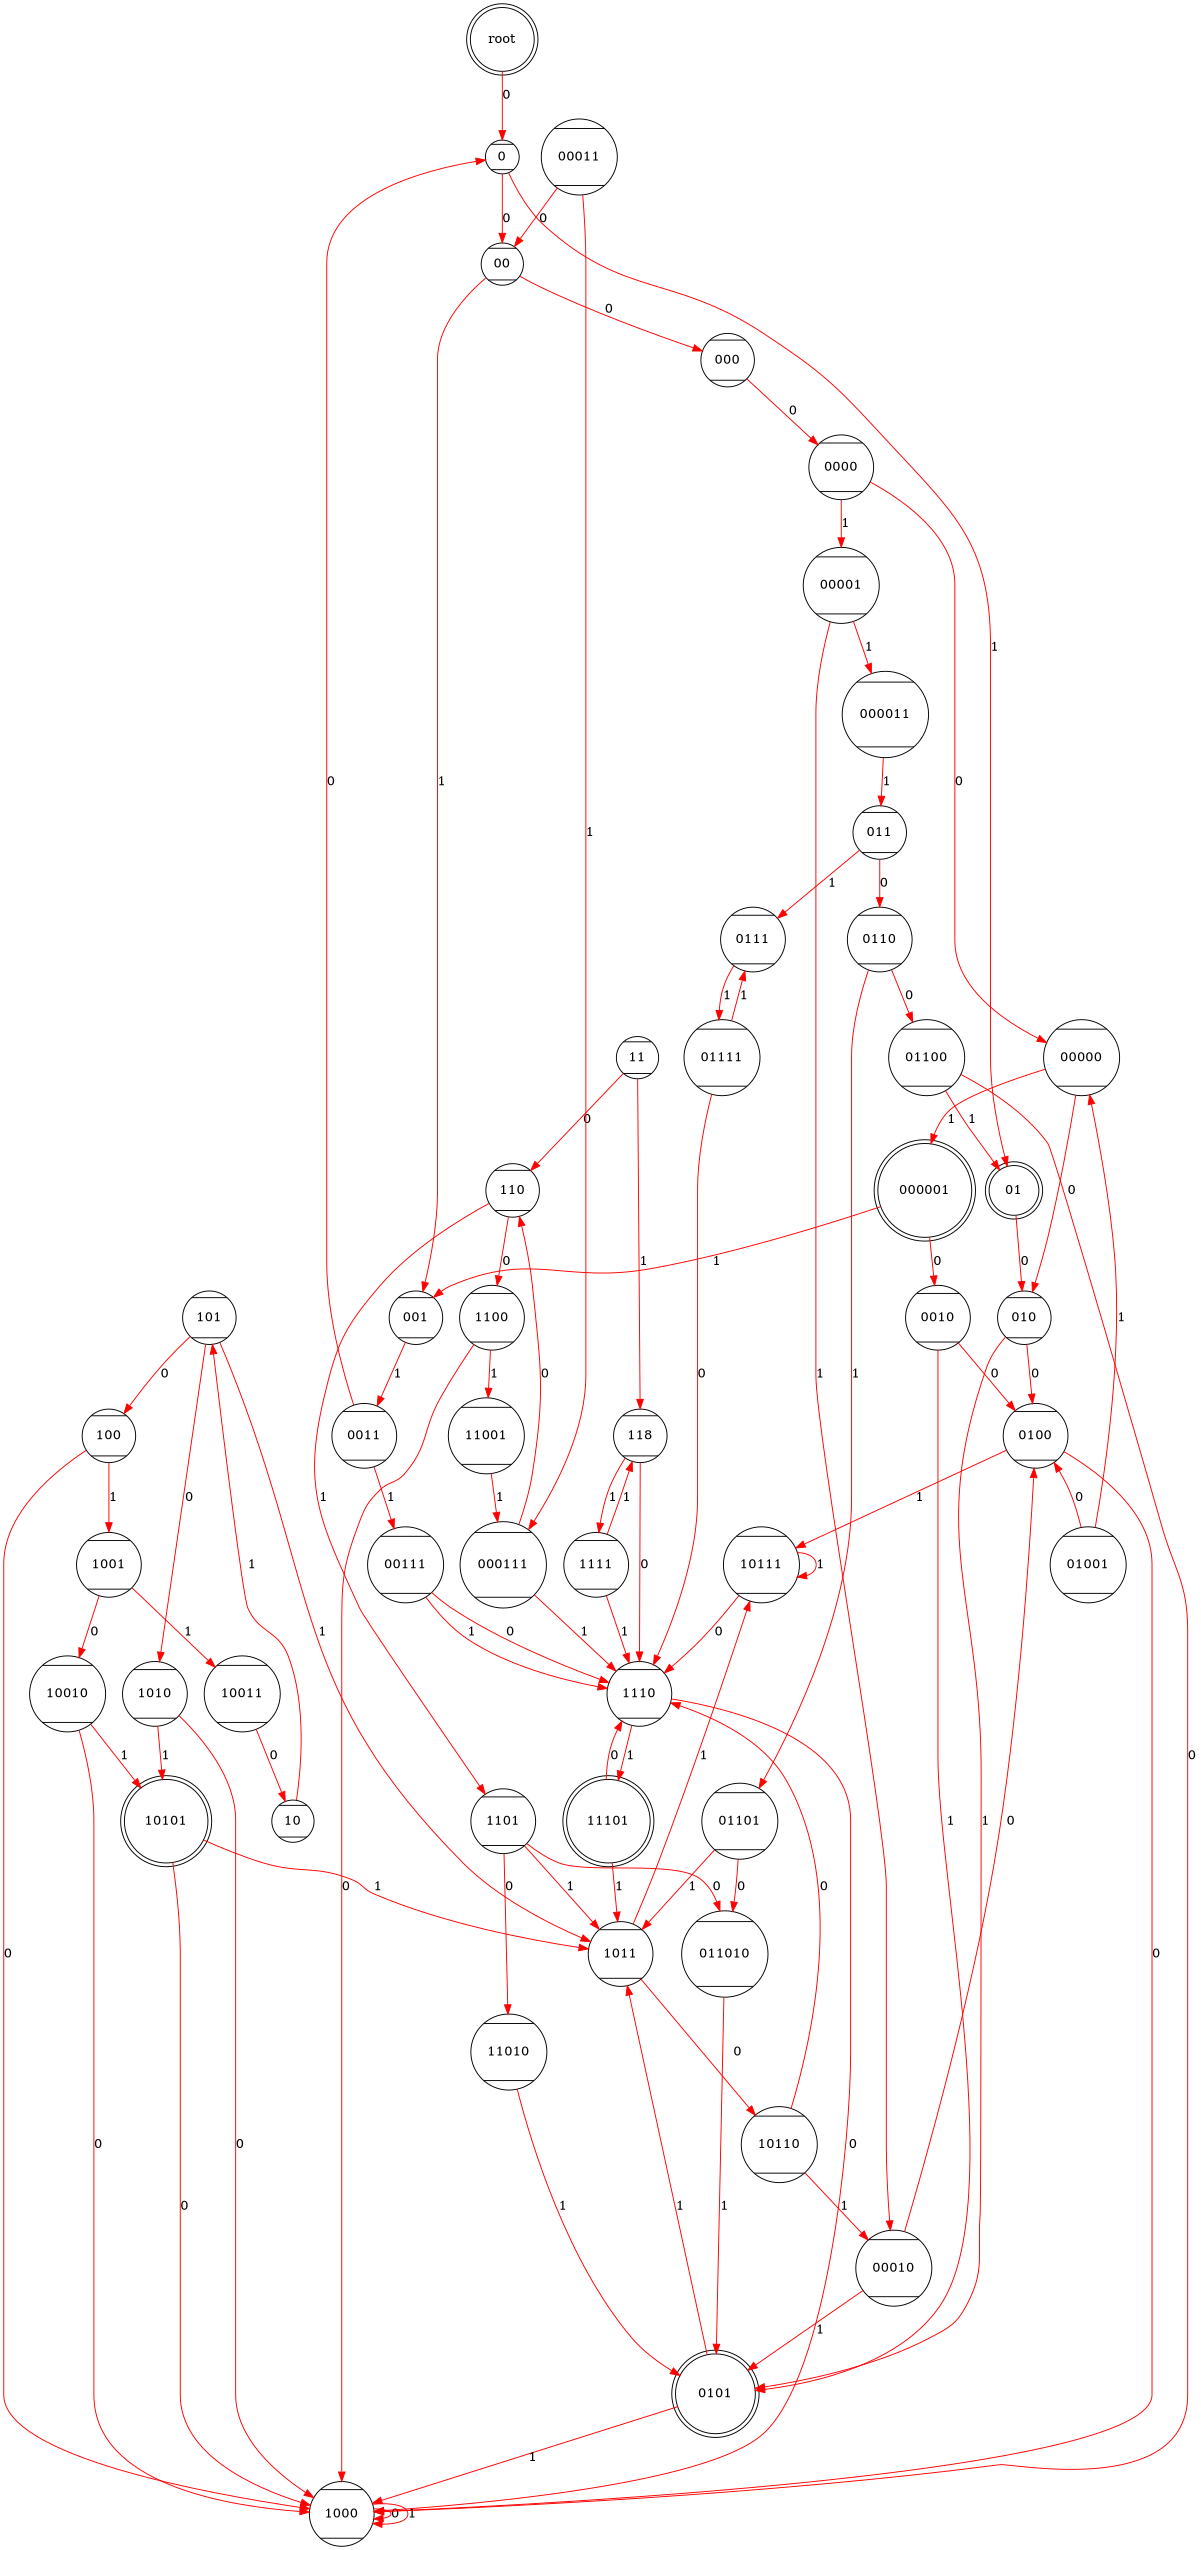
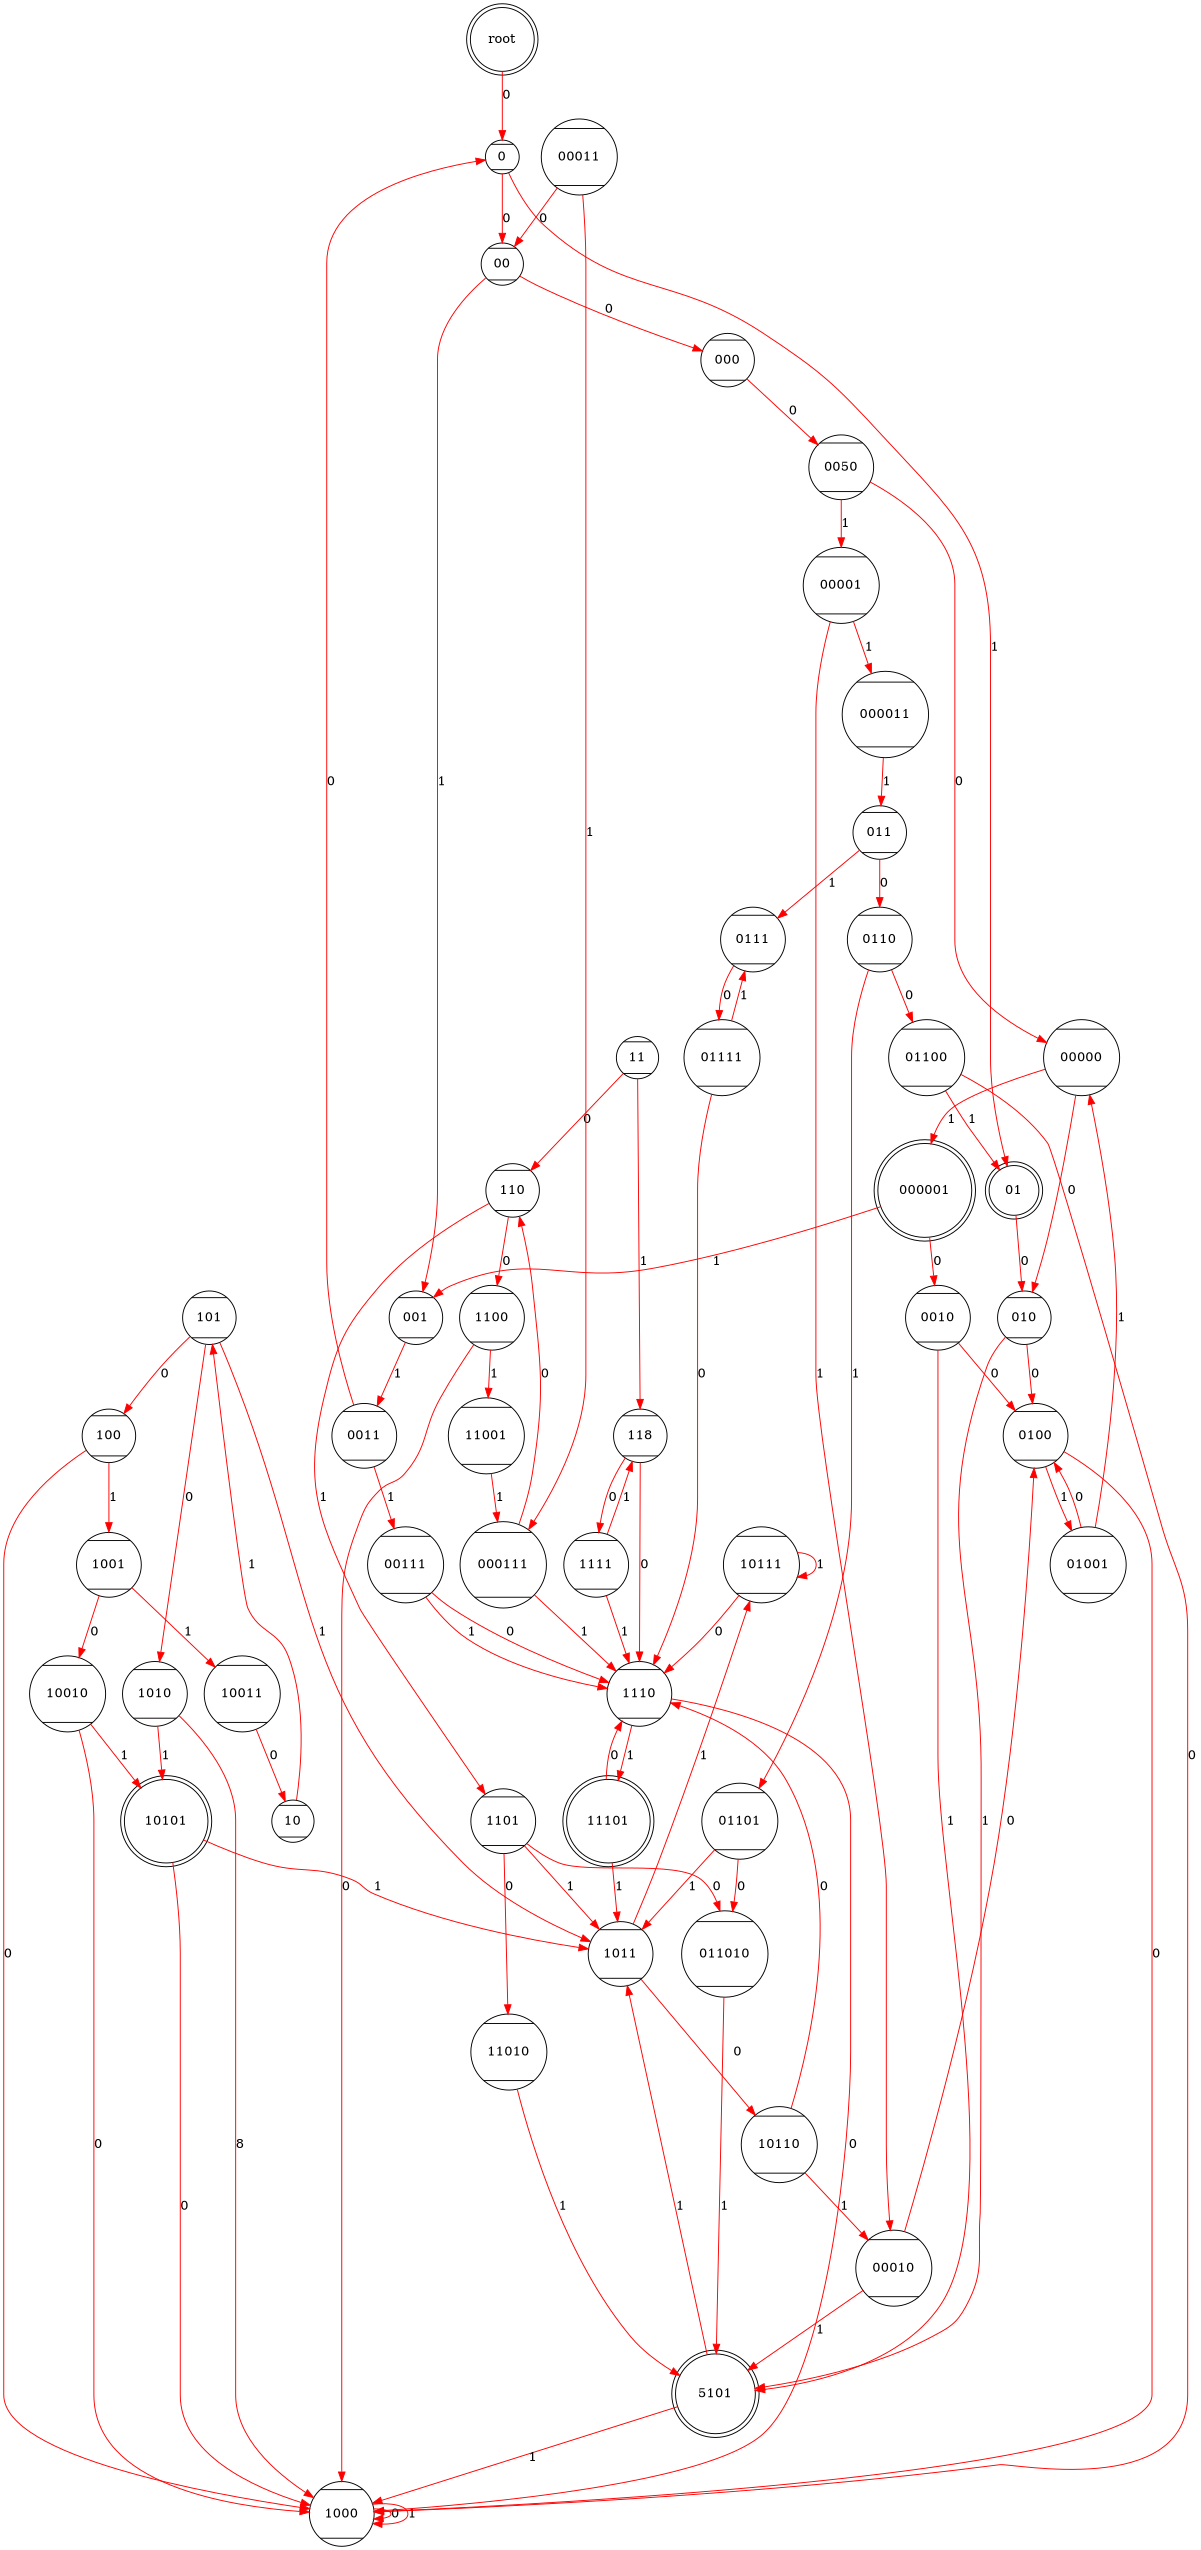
(841, 467) -> (841, 467)
(728, 996) -> (728, 996)
(905, 1497) -> (1056, 1495)
(613, 1498) -> (613, 1498)
(240, 2145) -> (240, 2145)
(715, 2394) -> (715, 2394)
